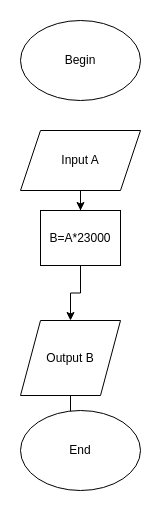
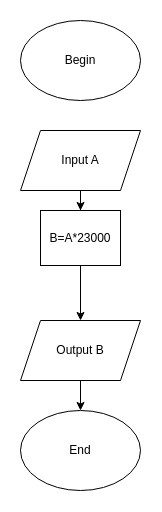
(71, 358) -> (81, 351)
